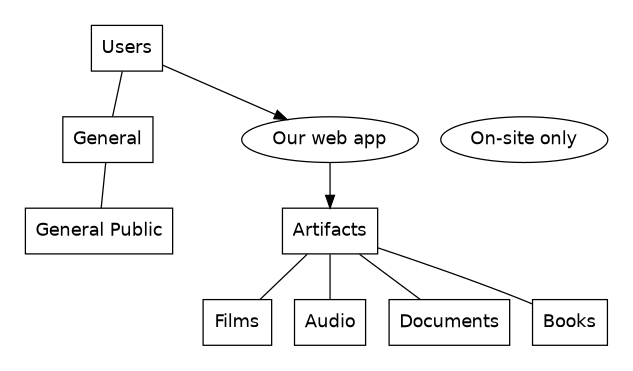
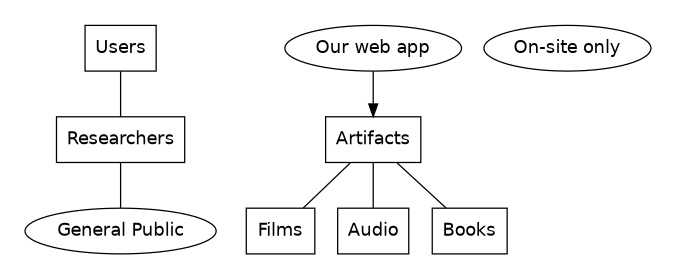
(219, 90) -> none
(108, 140) -> (121, 140)
(99, 231) -> (121, 231)
(449, 322) -> none
